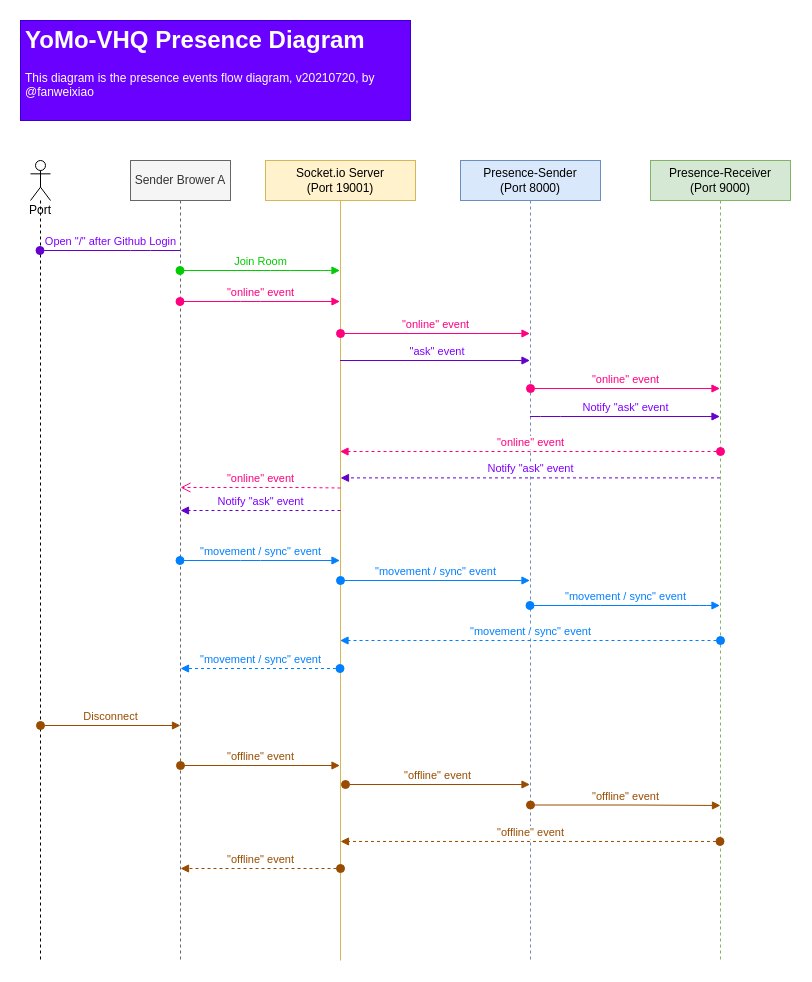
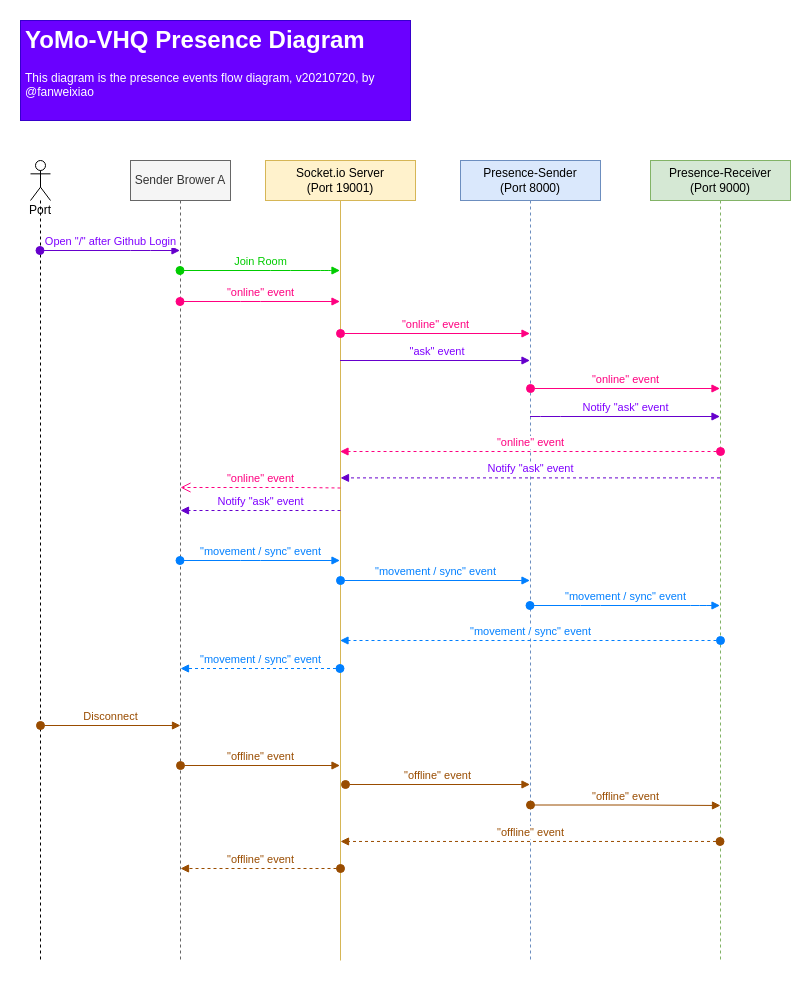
(173, 251) -> (170, 251)
